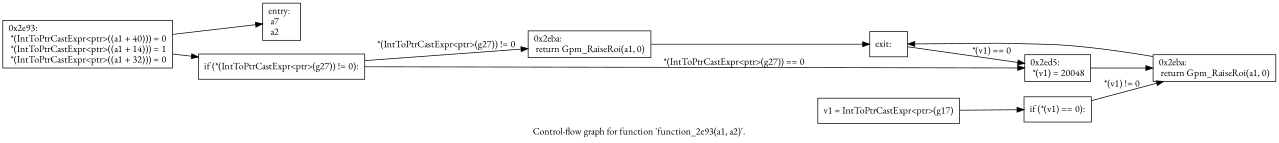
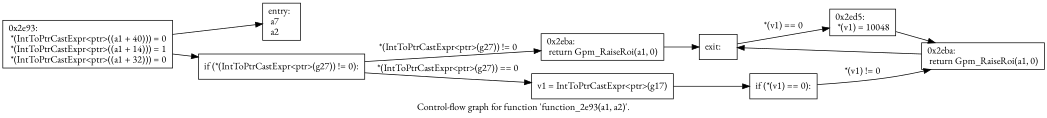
(691, 67) -> (445, 78)
(1058, 73) -> (863, 27)
